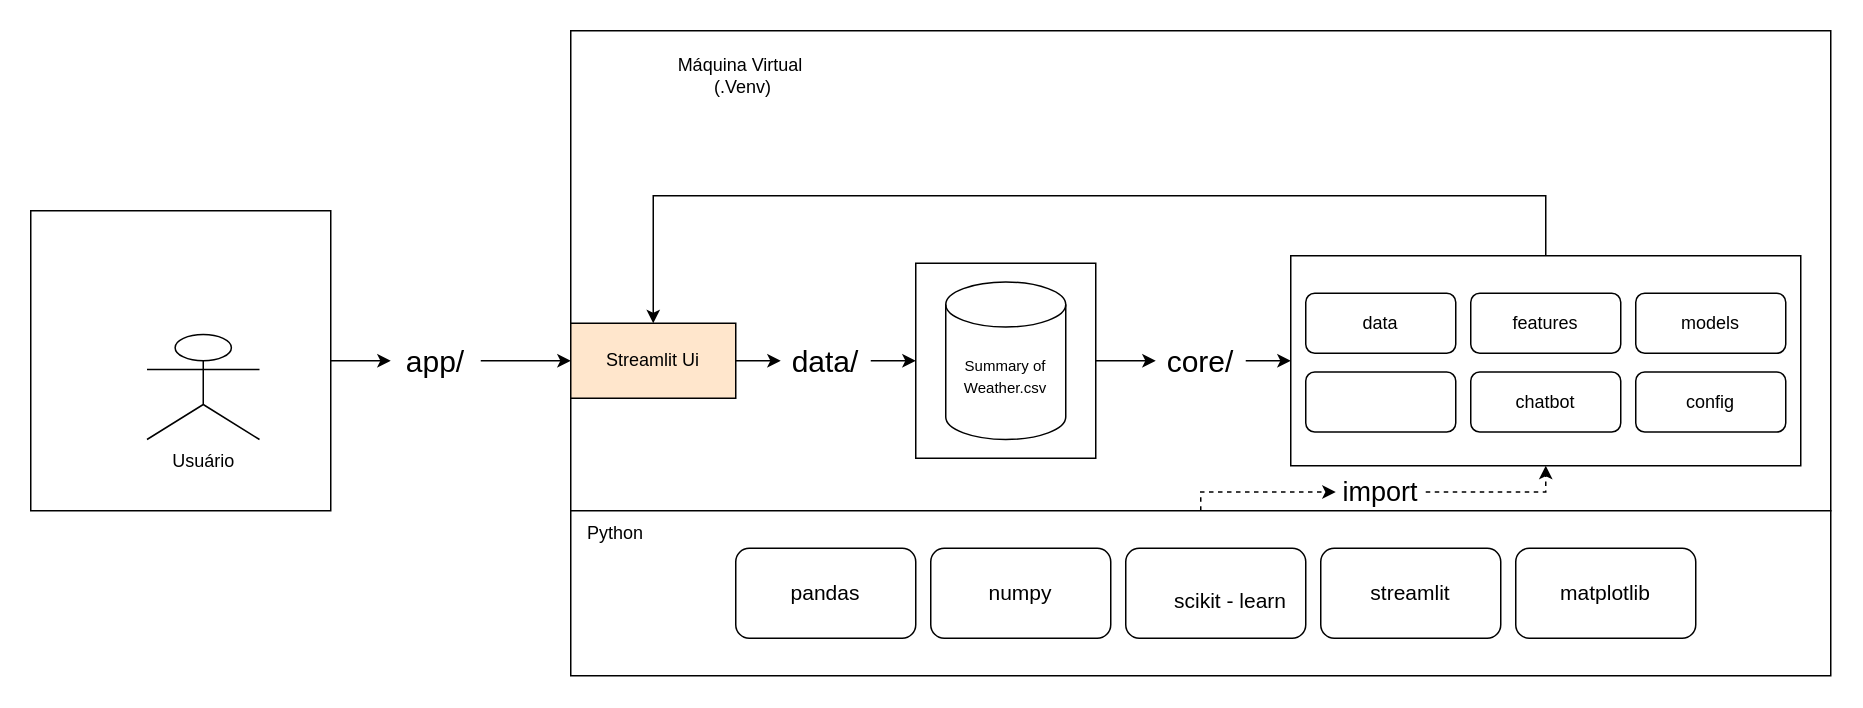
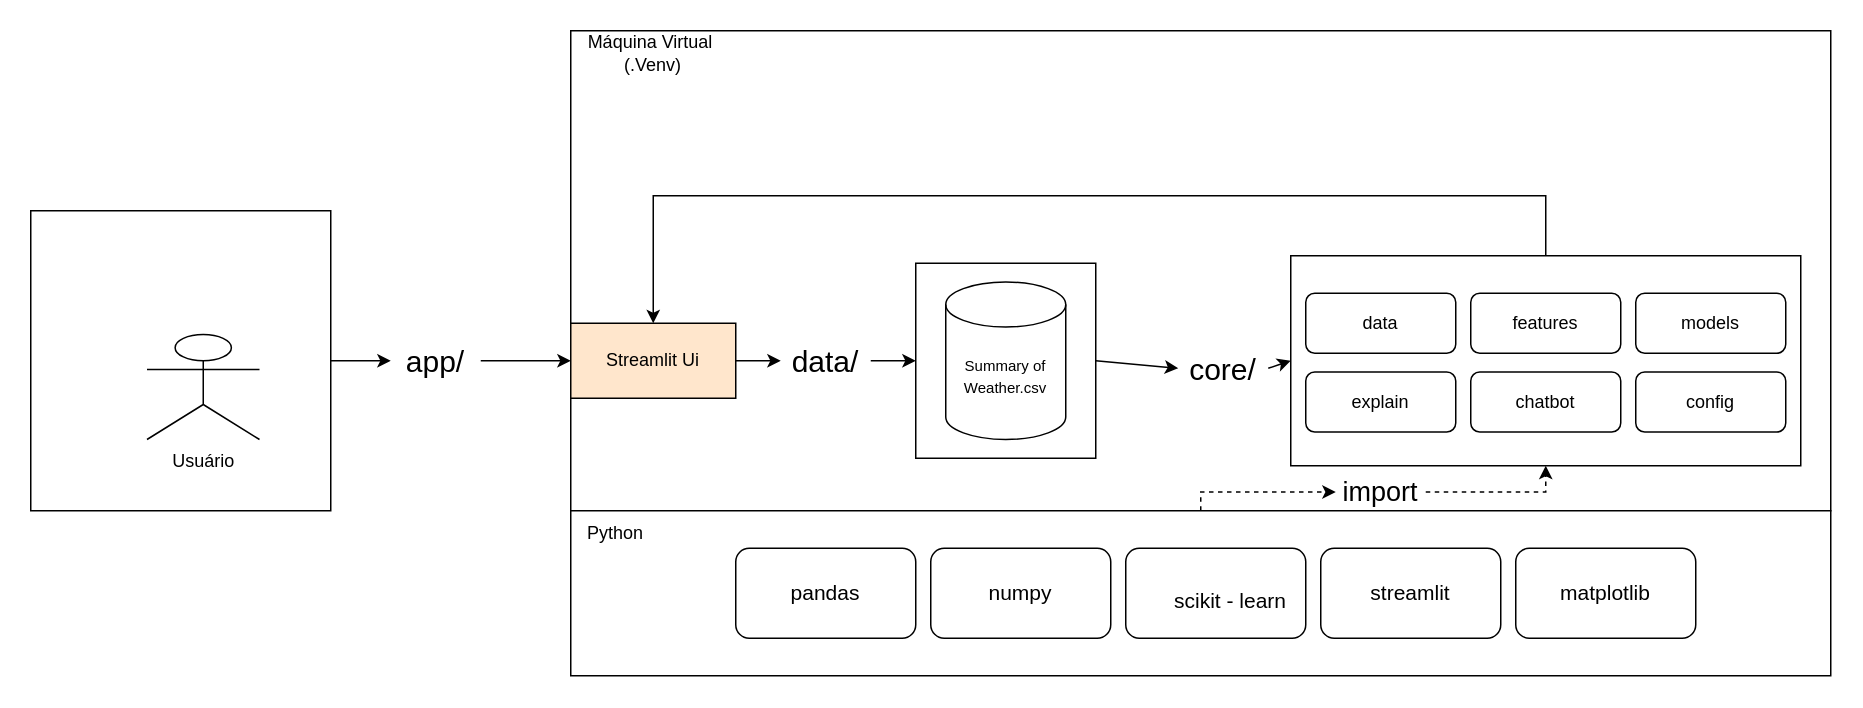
(743, 76) -> (653, 53)
(1201, 361) -> (1223, 368)
none -> (1381, 402)
